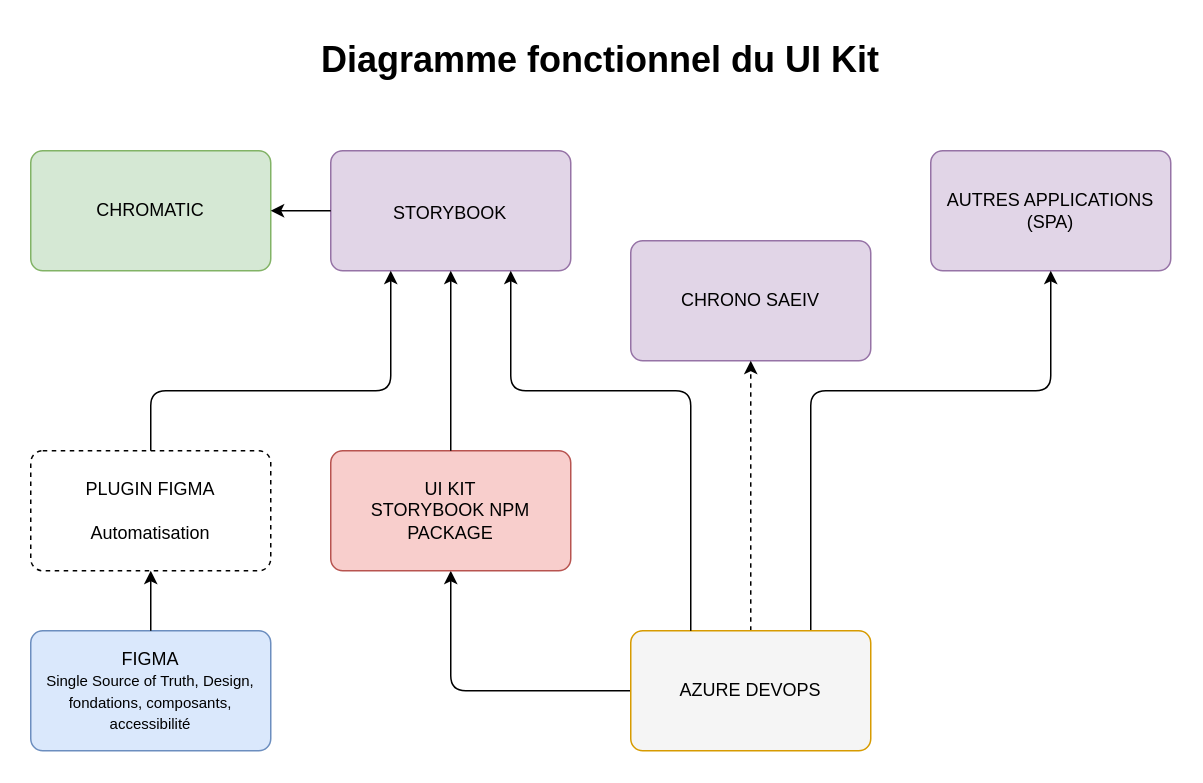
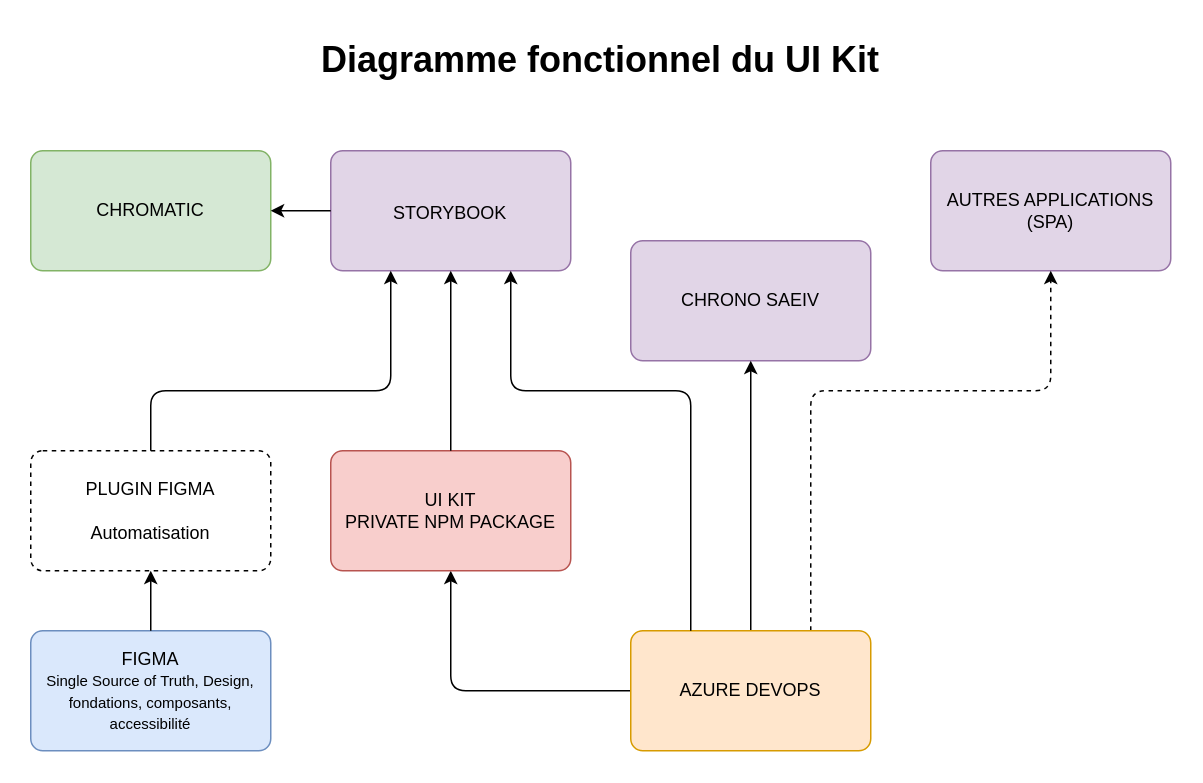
(867, 391) -> (867, 391)
(751, 499) -> (751, 499)
(451, 511) -> (451, 511)
(751, 691) -> (751, 691)
